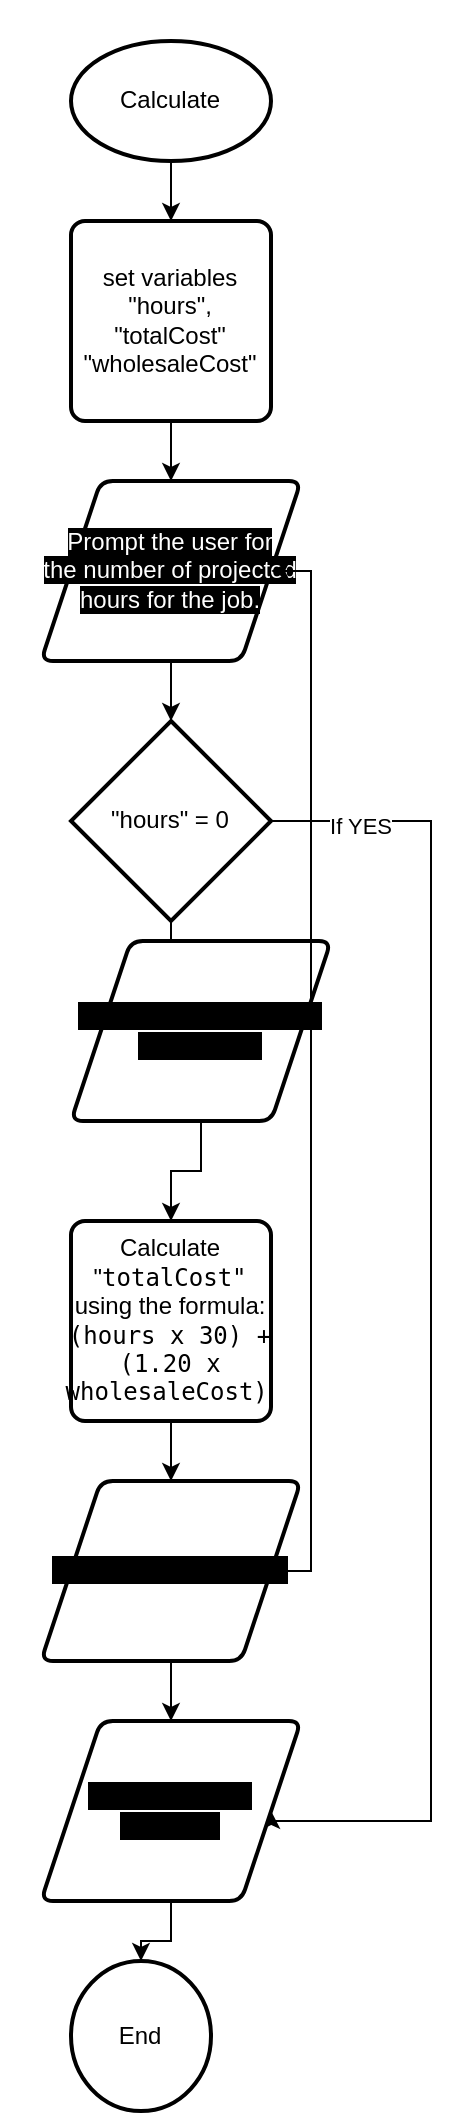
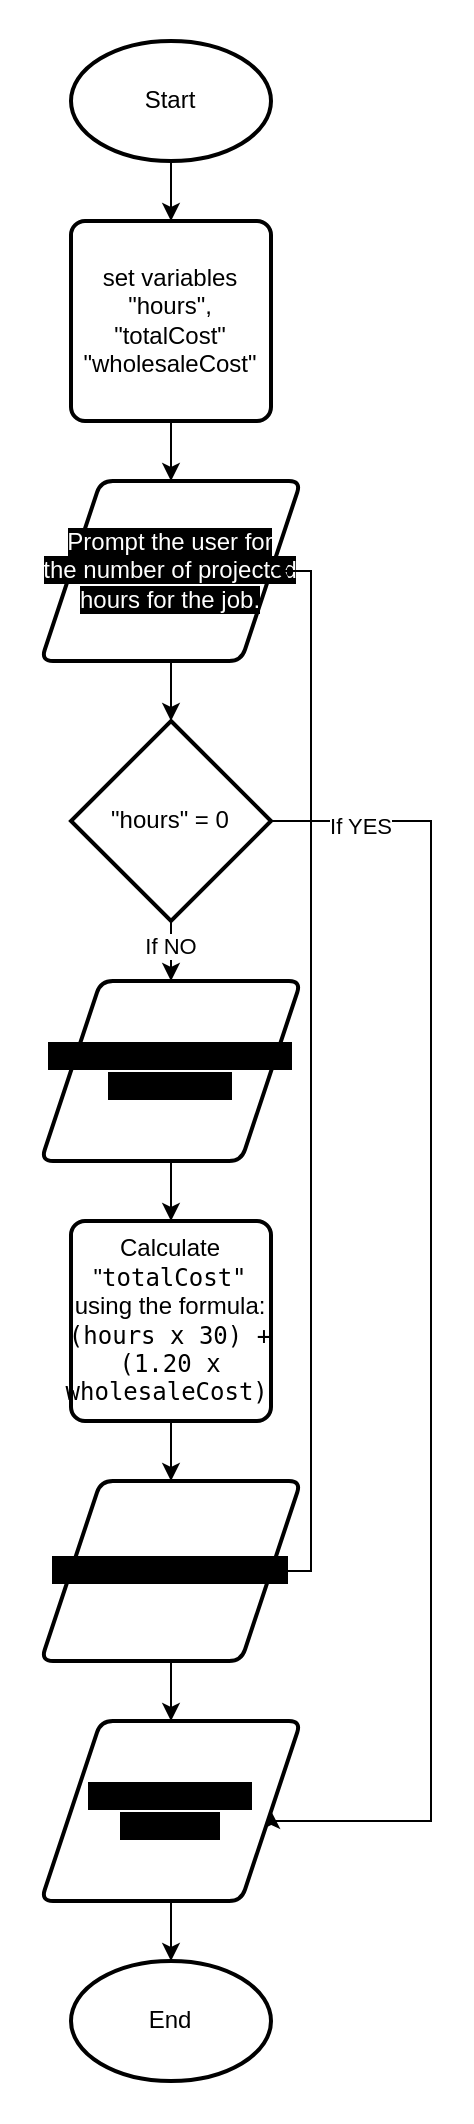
(171, 101) -> (171, 101)
(201, 1031) -> (171, 1071)
(141, 2036) -> (171, 2021)
